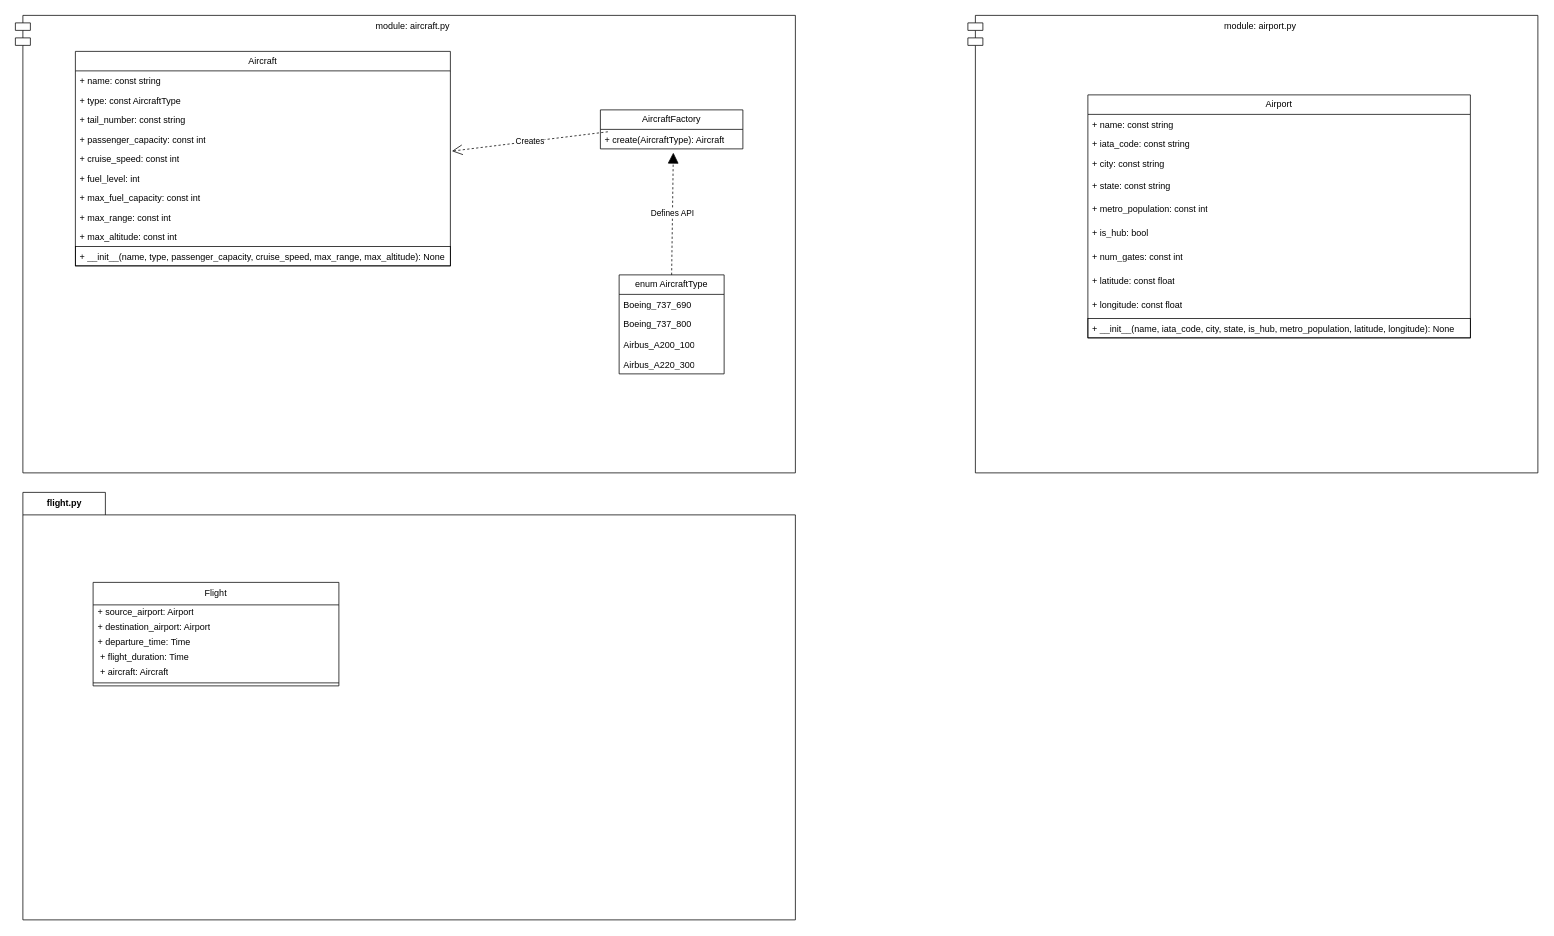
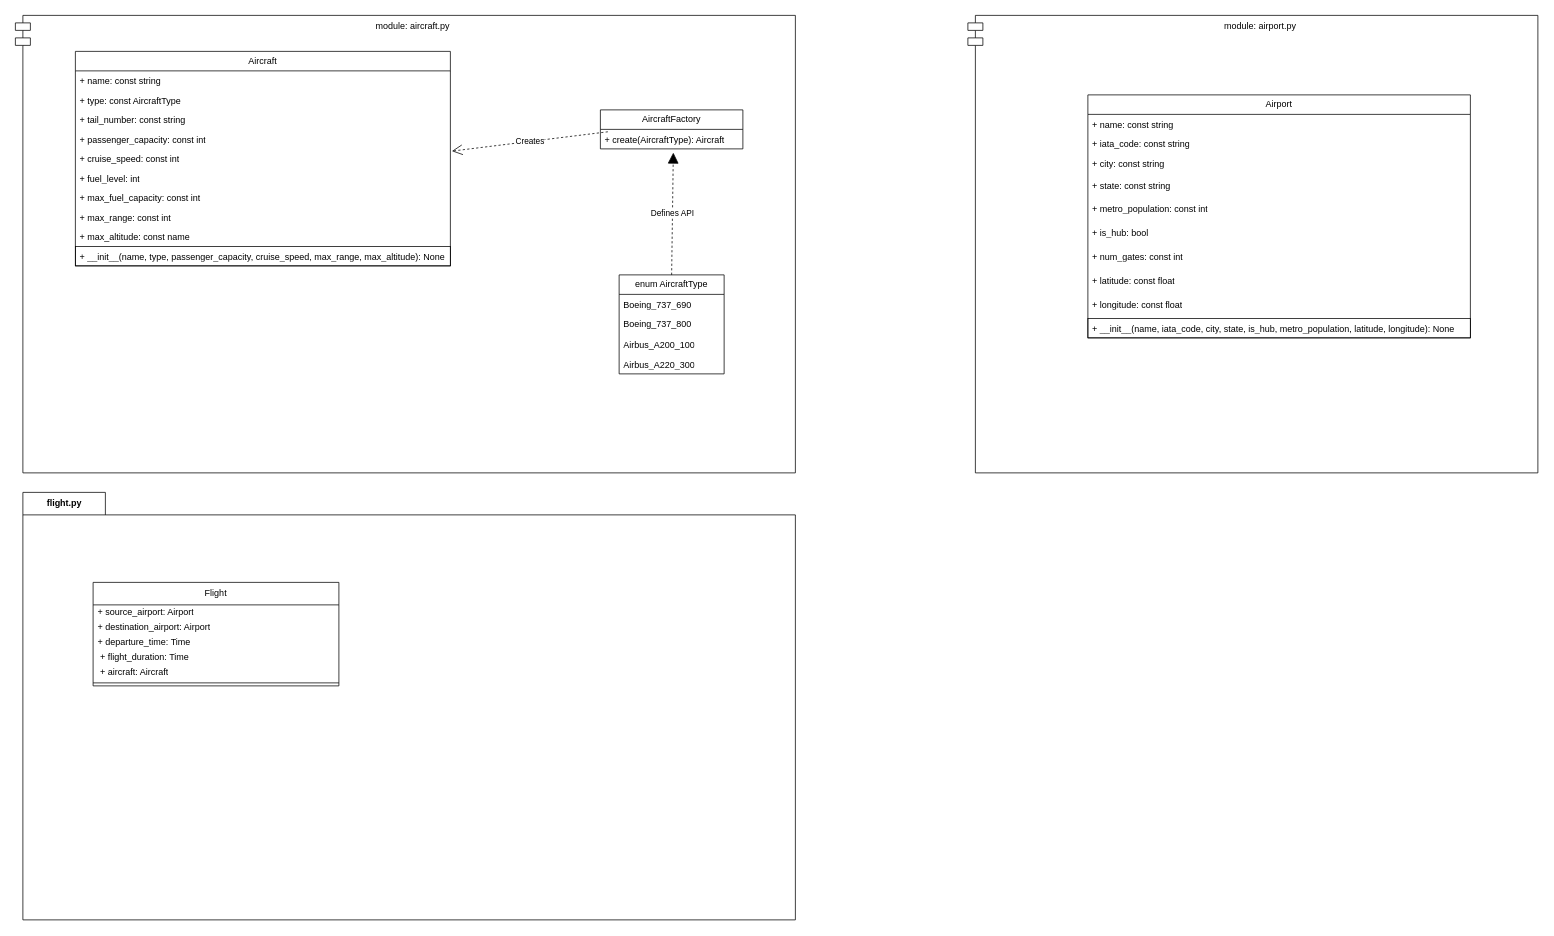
(135, 238) -> (138, 238)
